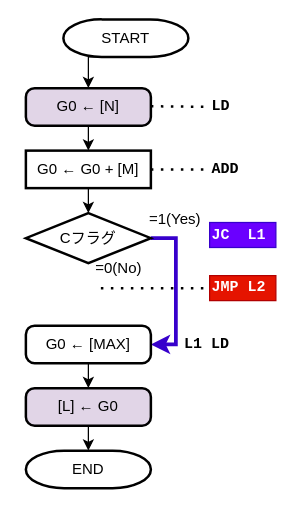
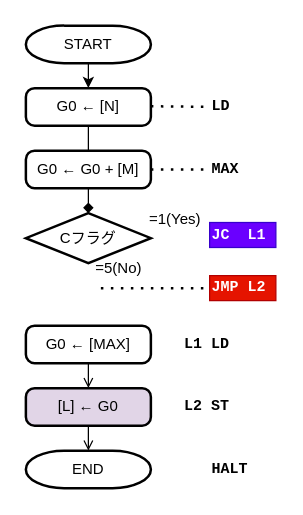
(126, 38) -> (88, 44)
(88, 107) -> (88, 107)
(88, 141) -> (88, 144)
(88, 169) -> (88, 169)
(224, 169) -> (224, 169)
(88, 203) -> (88, 202)
(119, 268) -> (119, 268)
(176, 284) -> none
(88, 378) -> (88, 380)
none -> (215, 407)
(88, 441) -> (88, 443)
none -> (234, 469)
